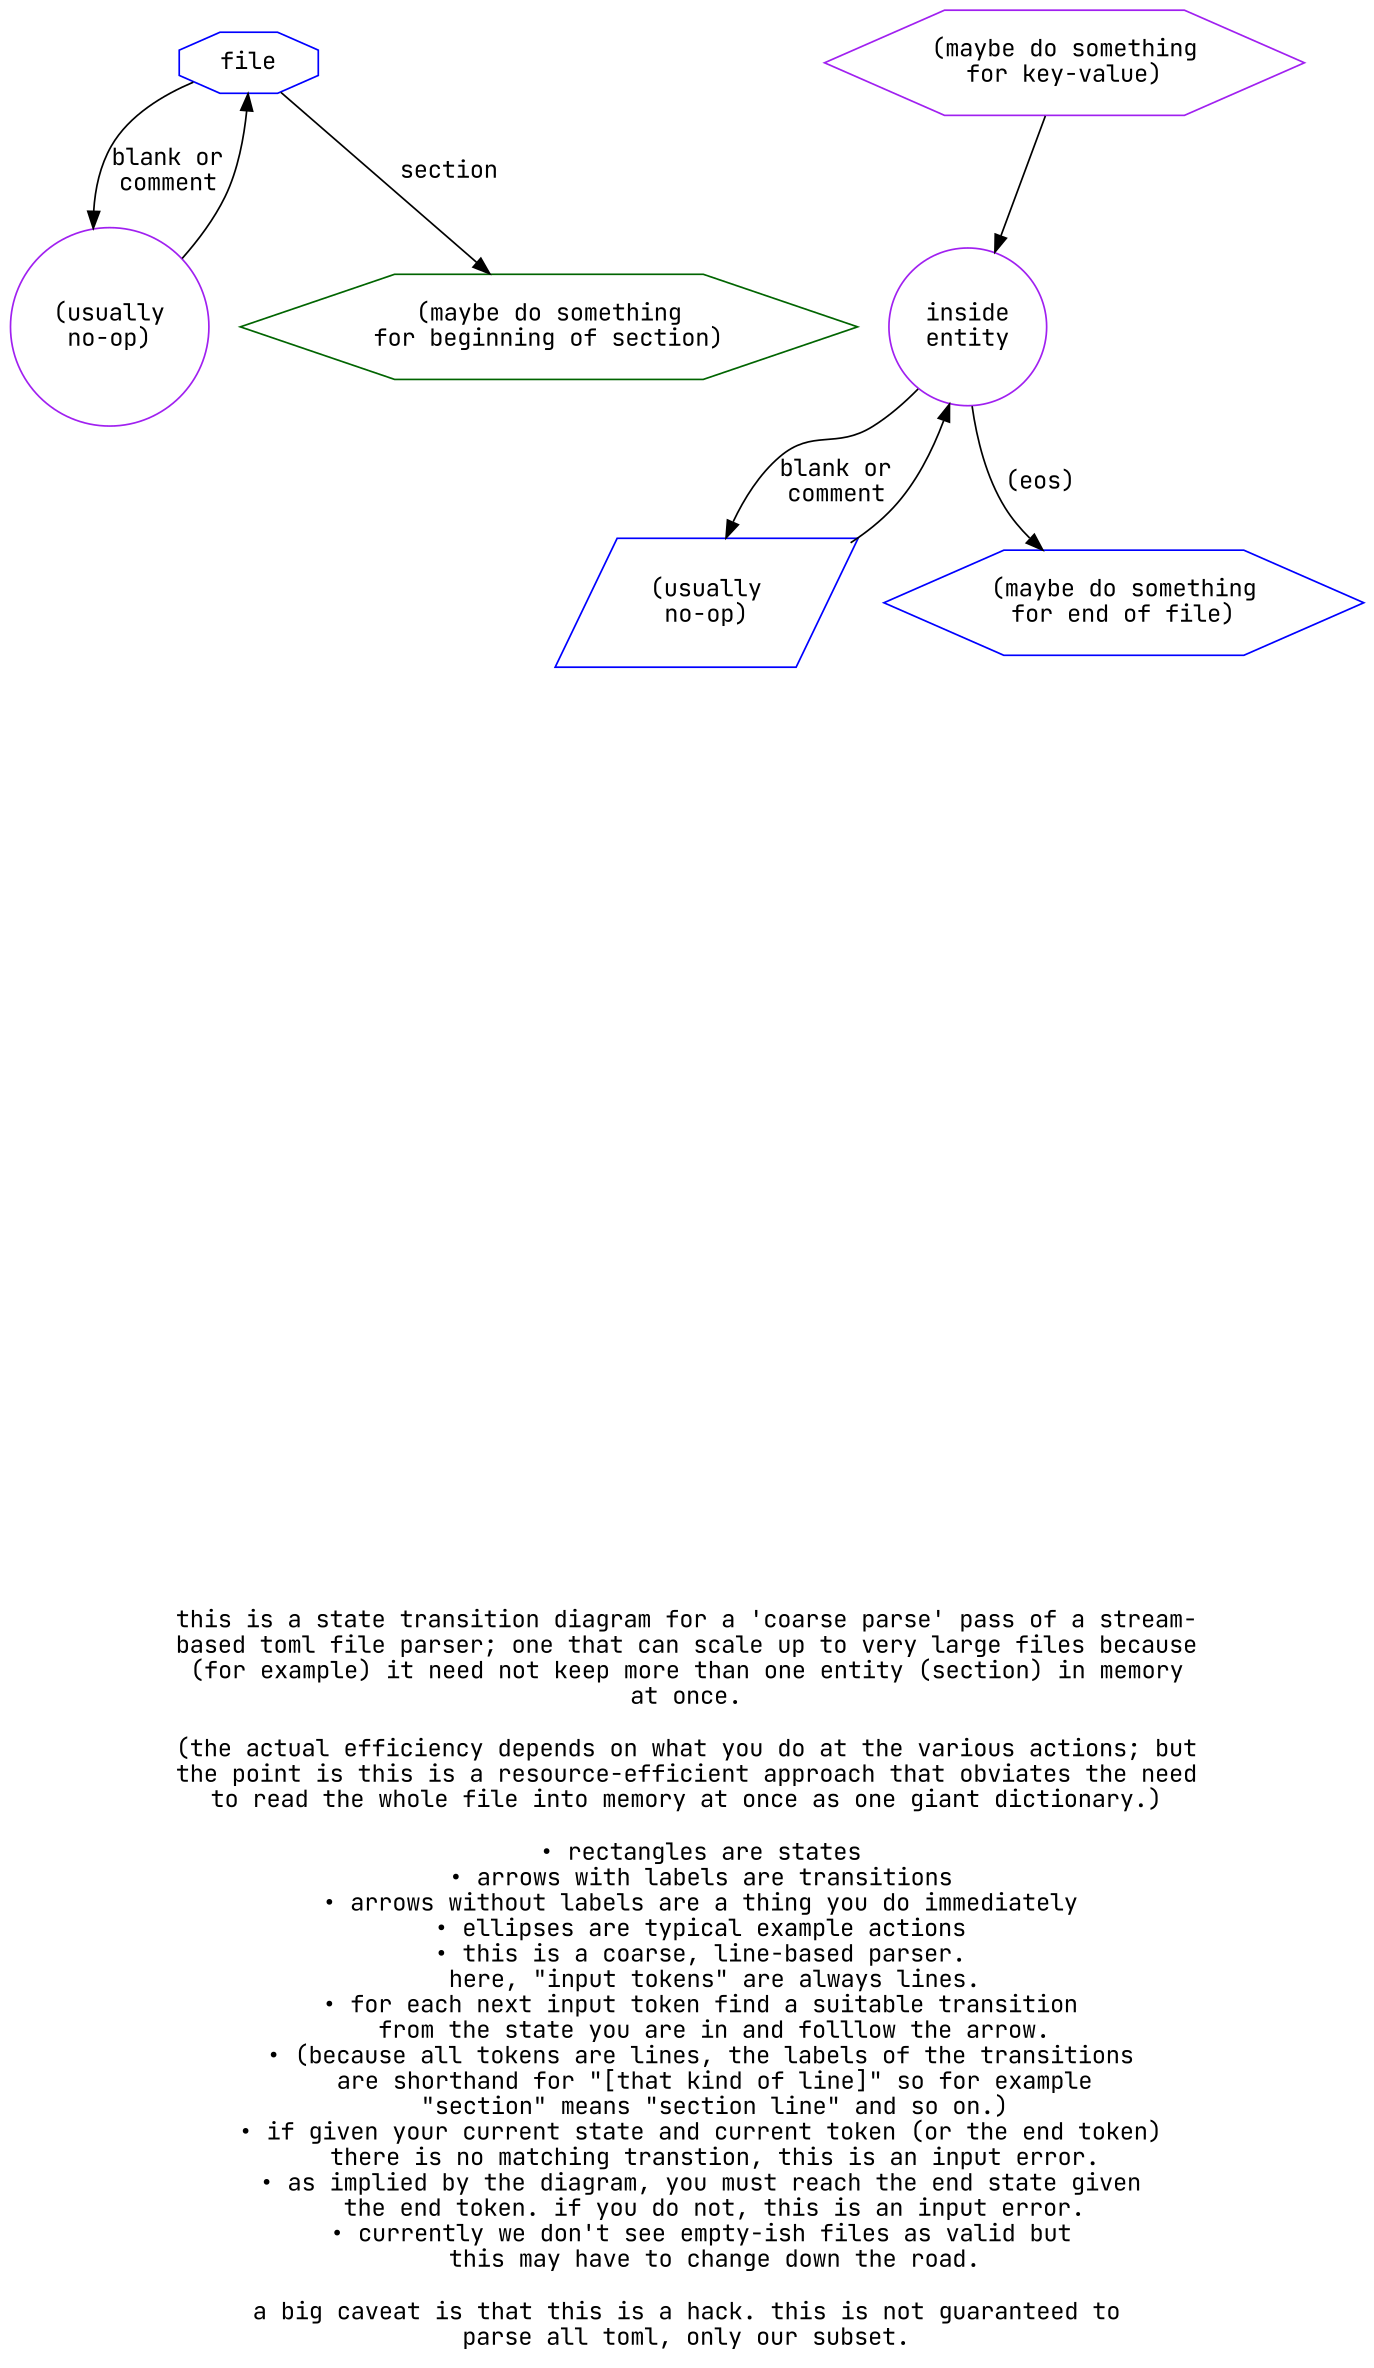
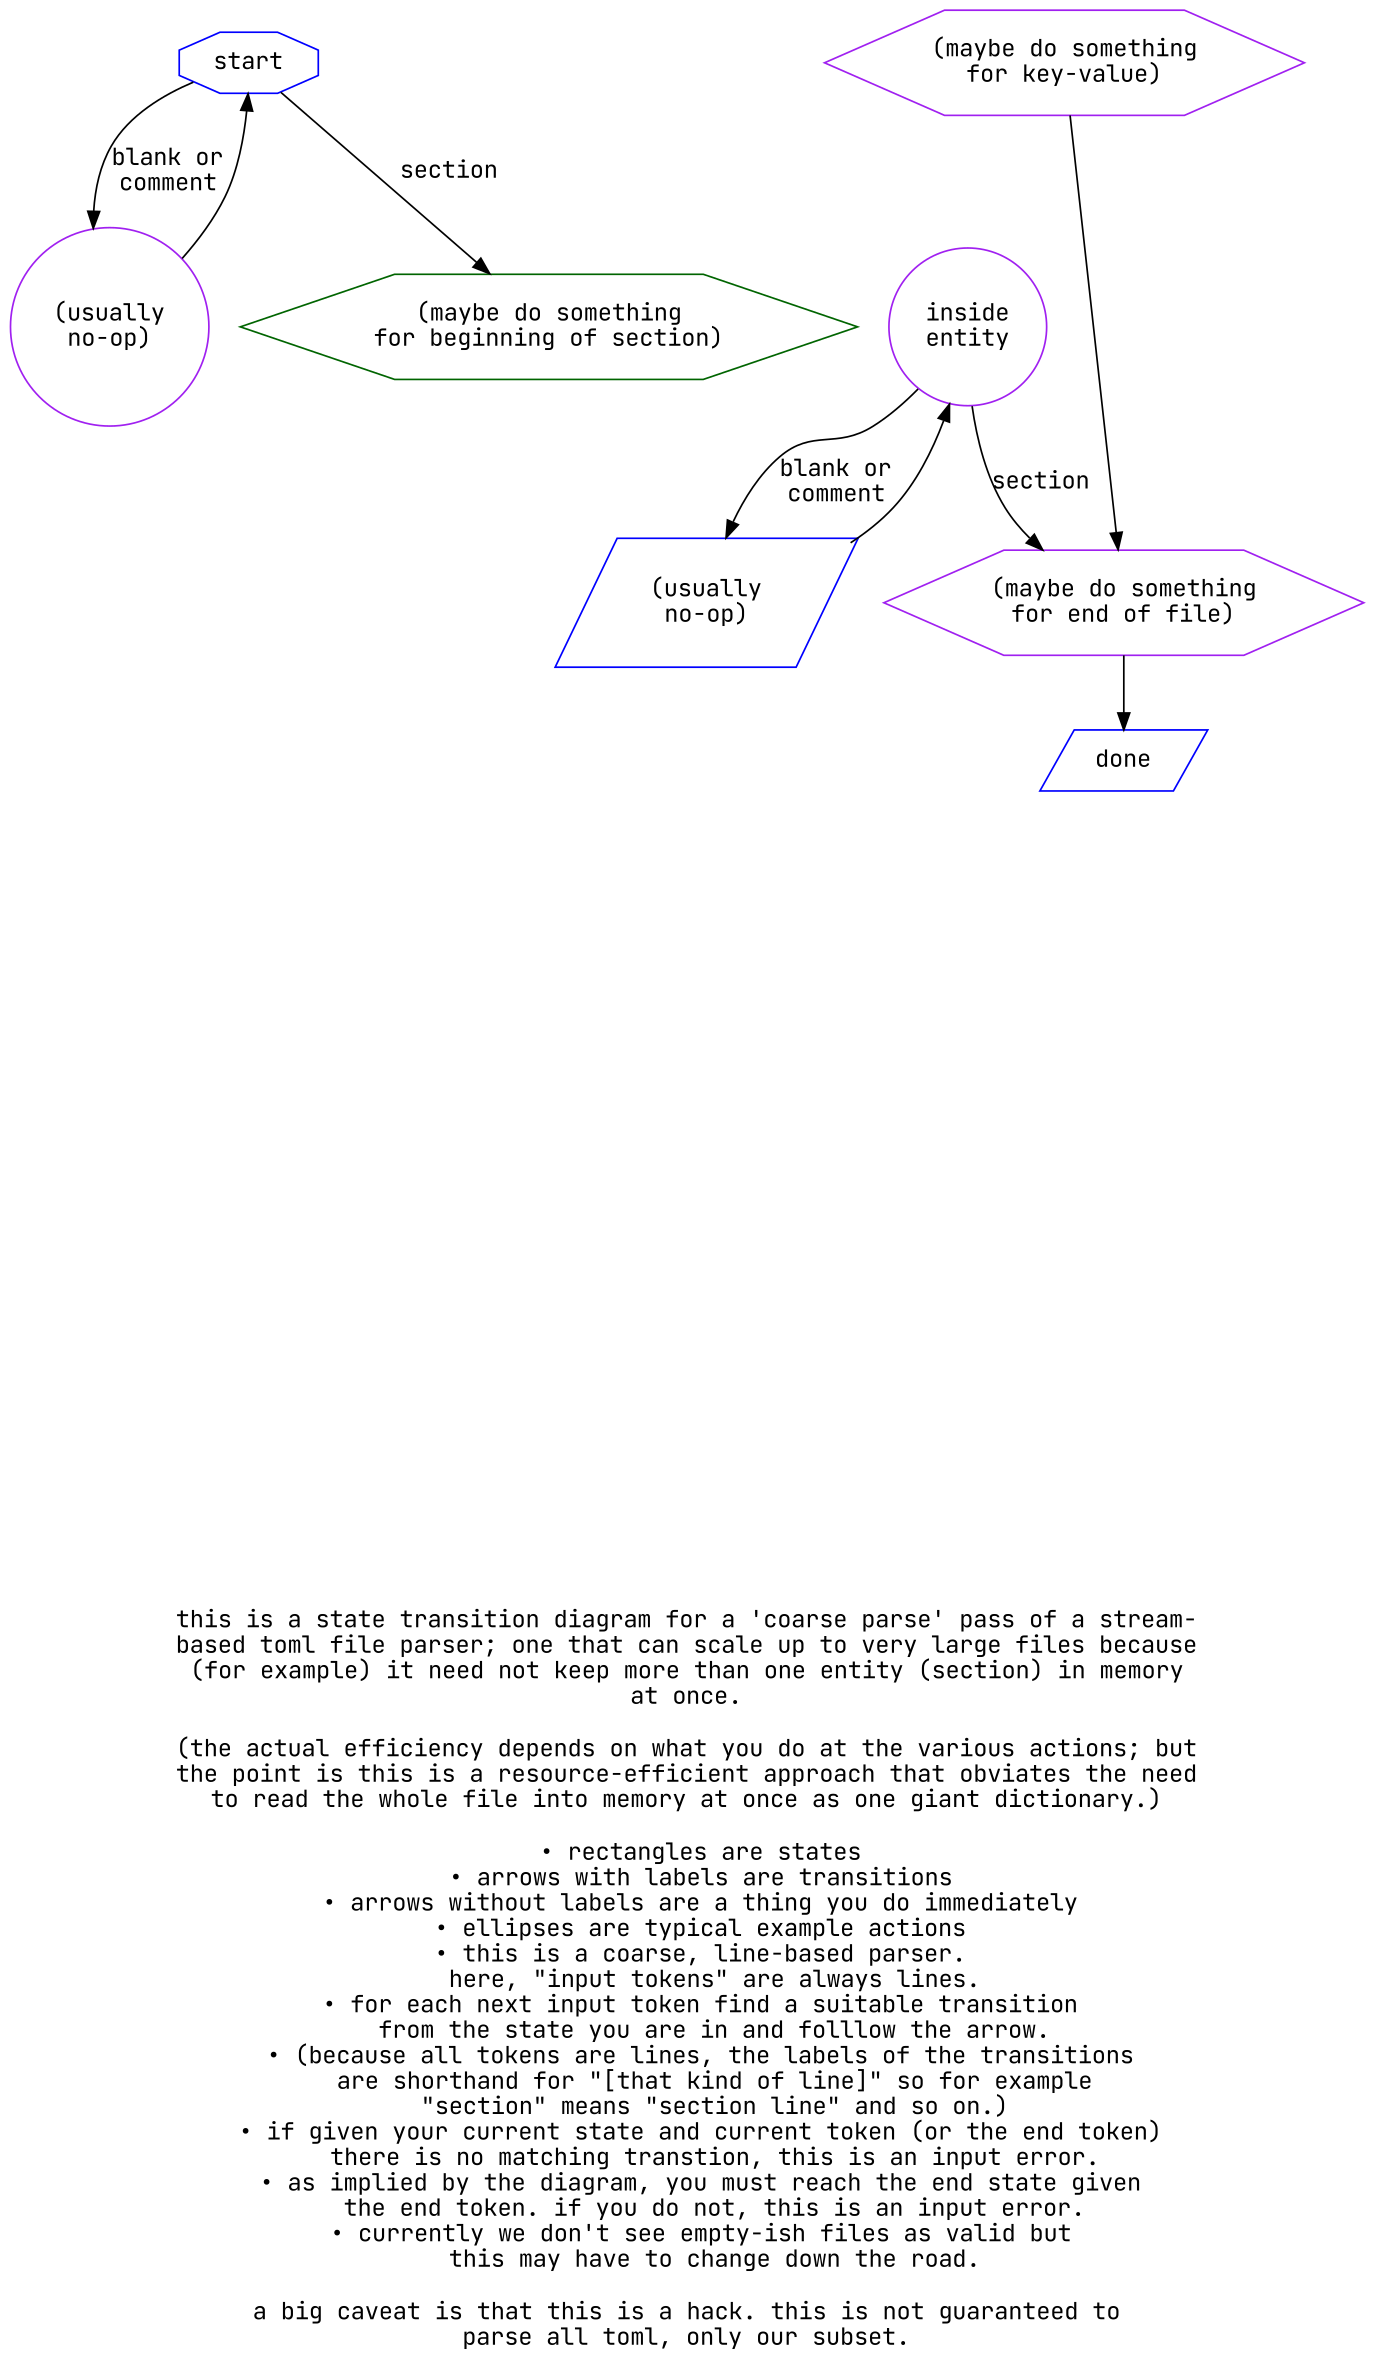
(249, 63) -> (249, 63)
(1023, 176) -> (1093, 324)
(1041, 482) -> (1041, 482)
(1124, 603) -> (1124, 603)
none -> (1124, 760)
